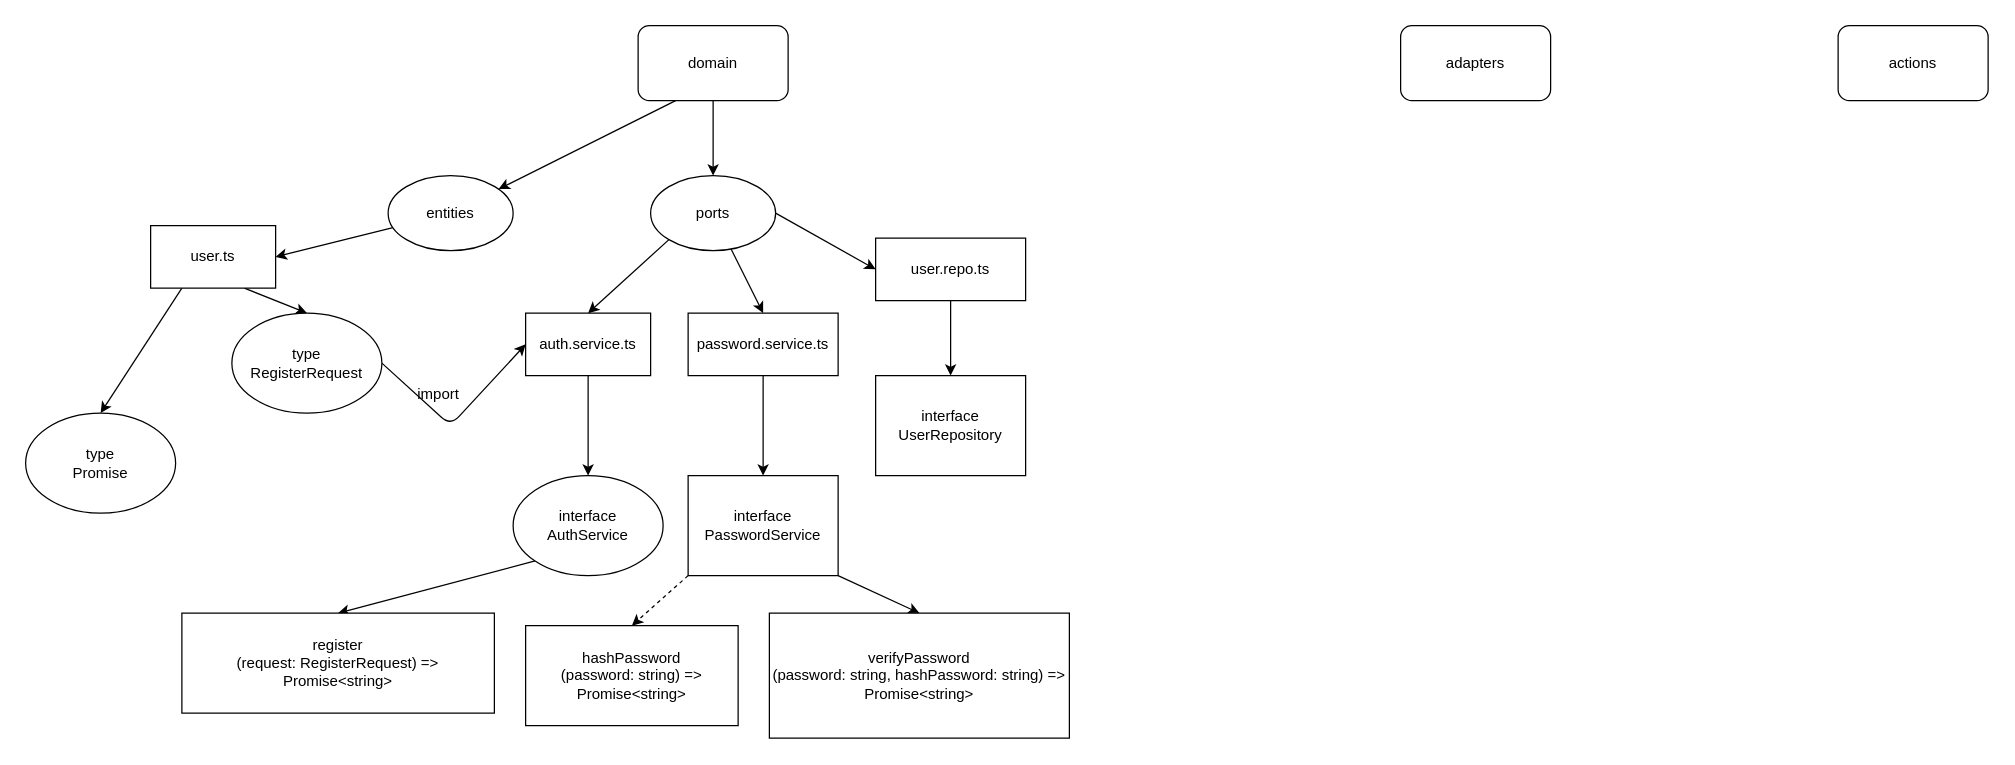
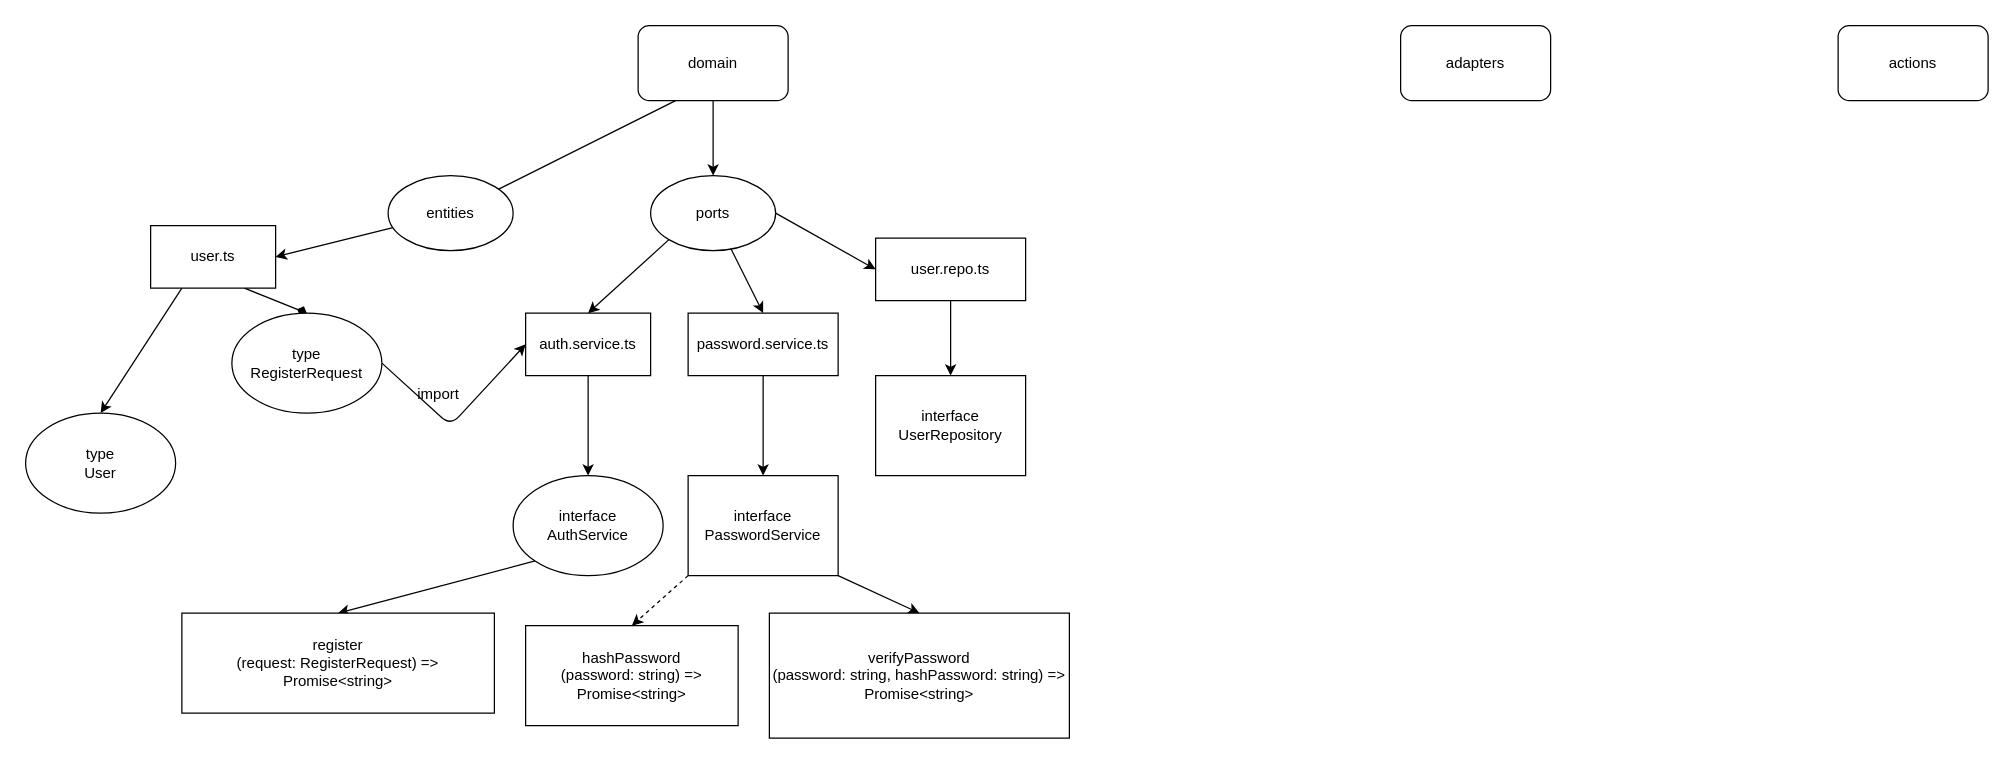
(508, 185) -> (504, 186)
(298, 309) -> (297, 309)
(101, 463) -> (101, 463)
